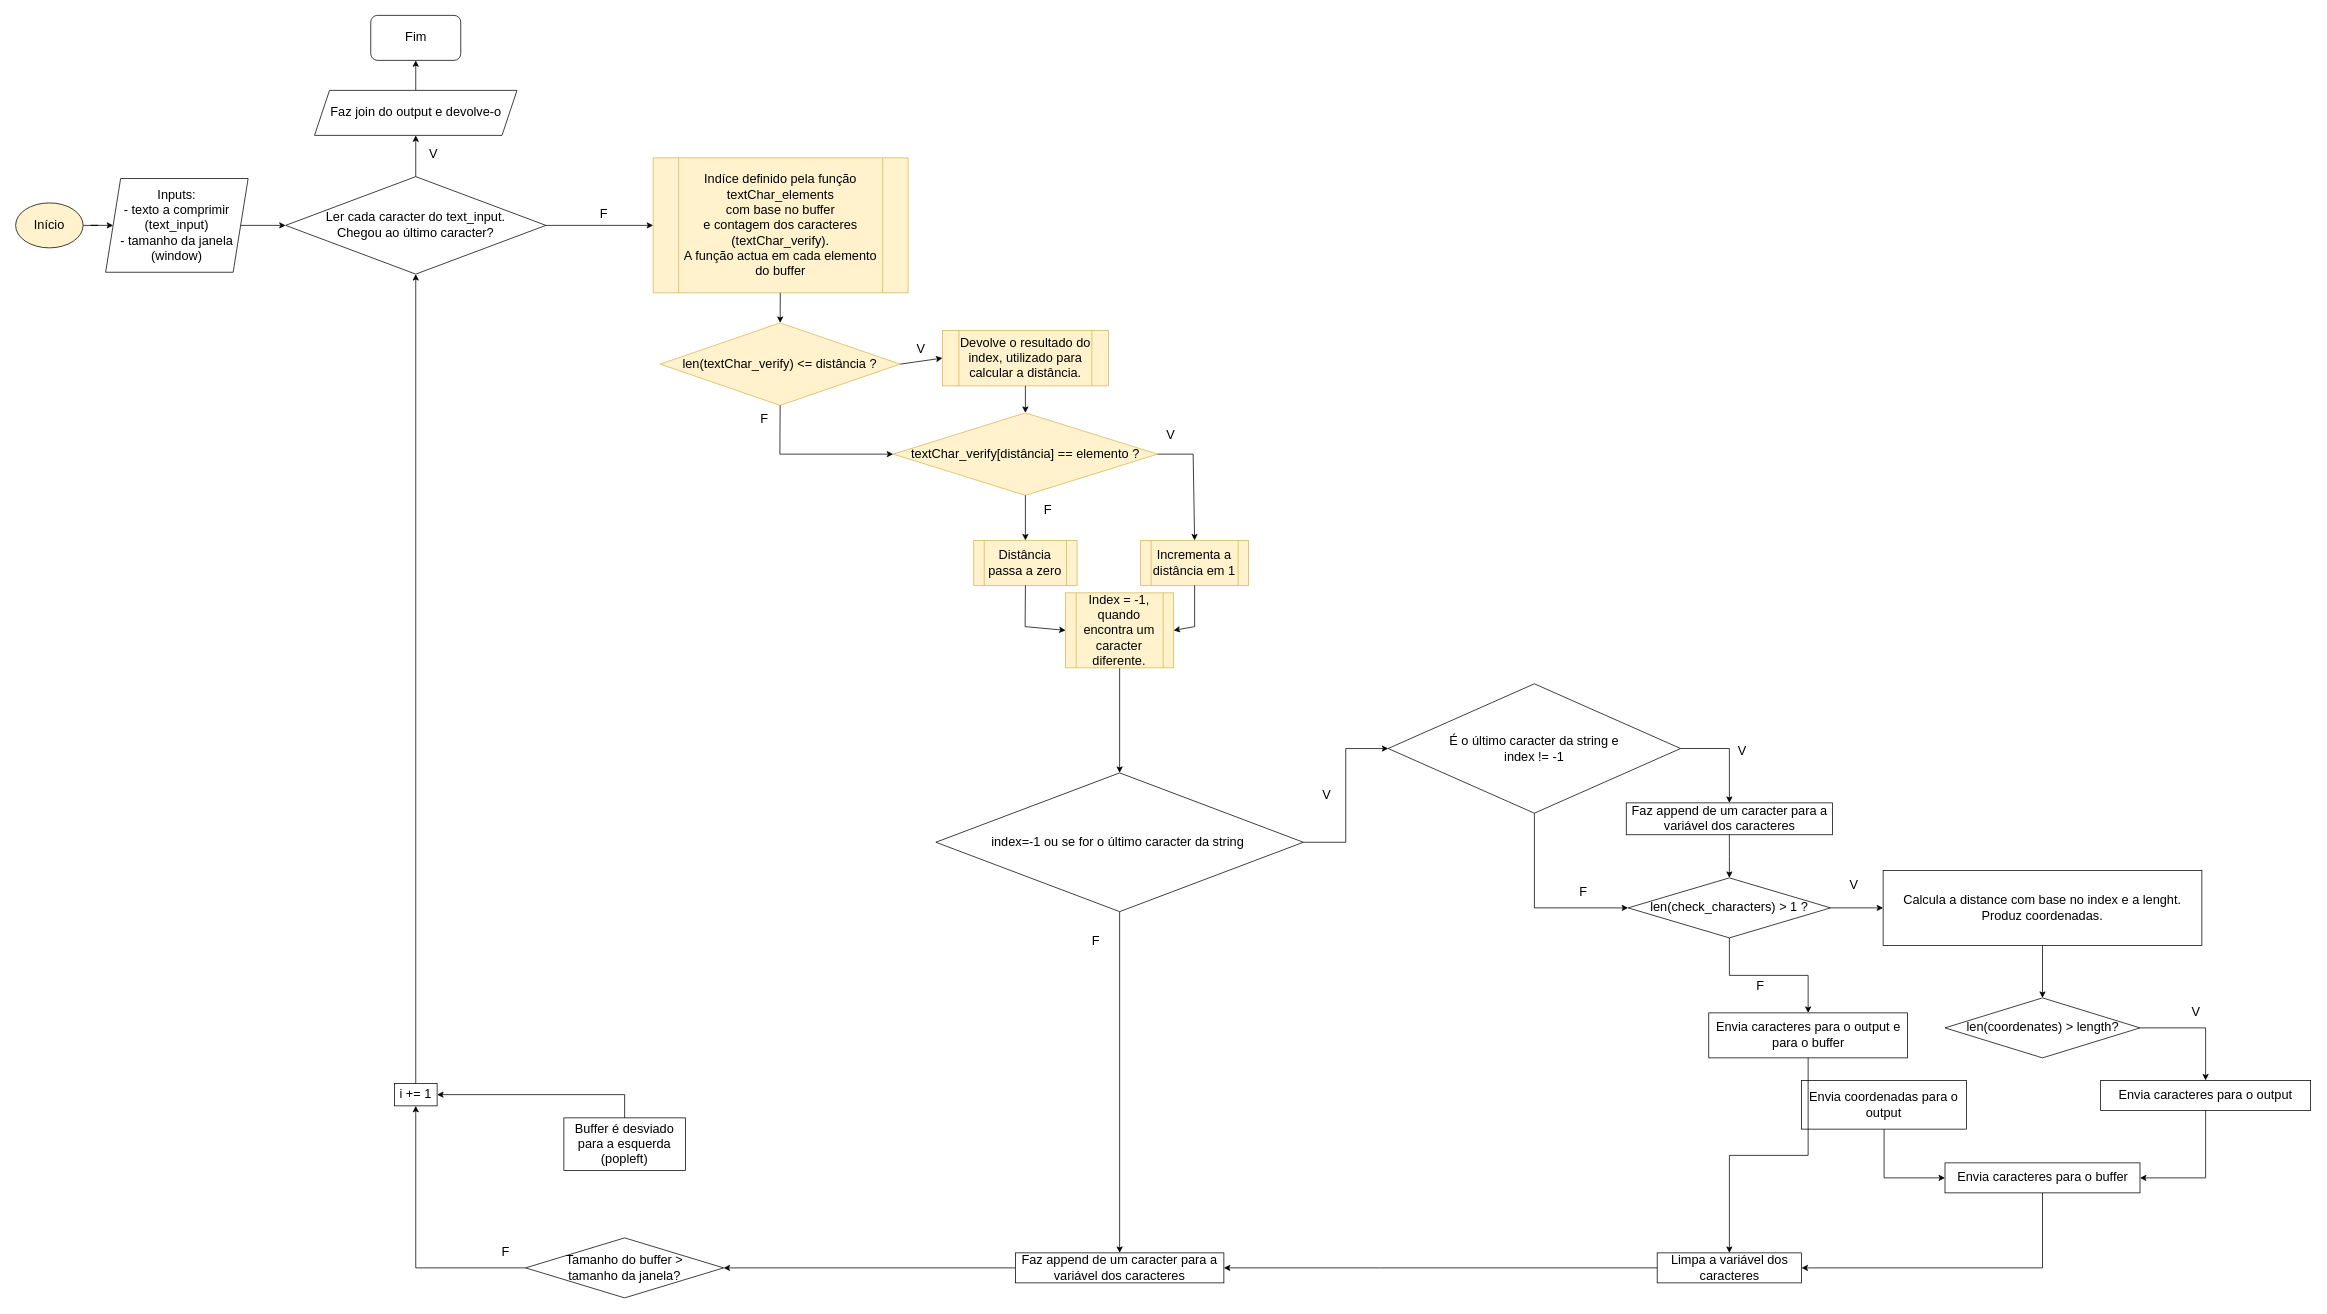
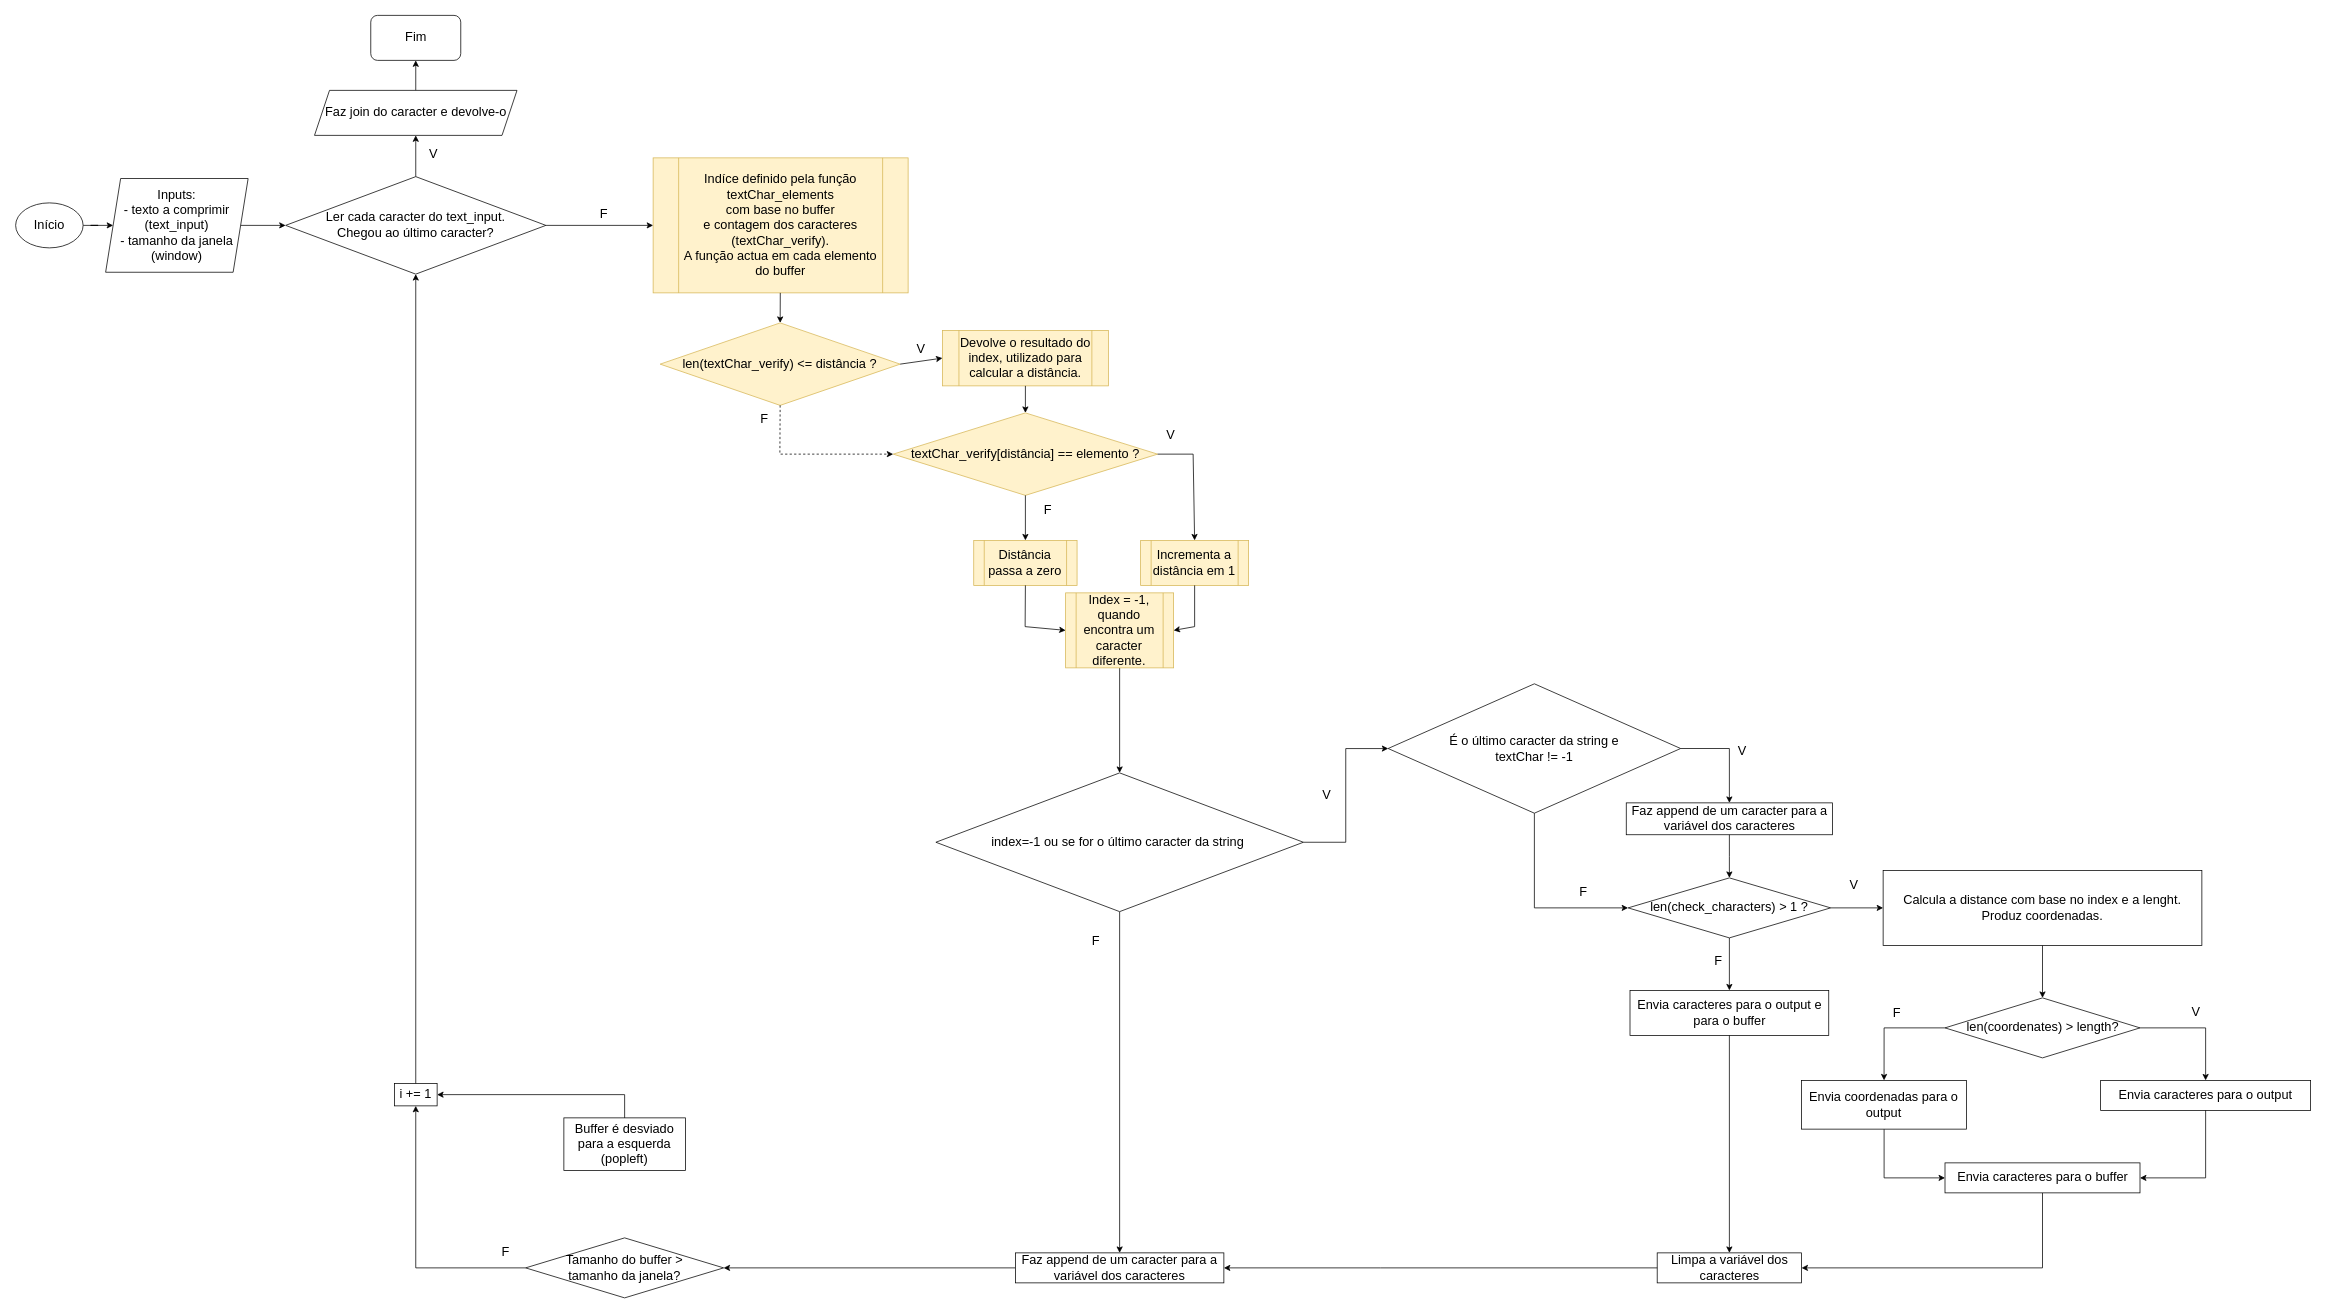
(416, 113) -> (416, 113)
(49, 225) -> (49, 225)
(810, 454) -> (810, 454)
(1534, 749) -> (1534, 749)
none -> (1895, 1028)
(1808, 1035) -> (1729, 1013)
